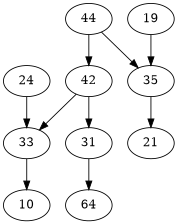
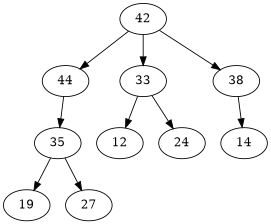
(89, 46) -> (108, 47)
(151, 46) -> (44, 170)
(27, 108) -> (160, 108)
(89, 143) -> (236, 81)
(151, 143) -> (89, 205)
(27, 205) -> (120, 143)
(89, 205) -> (244, 143)
